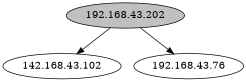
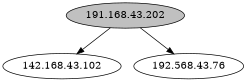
(125, 15) -> (125, 15)
(189, 66) -> (189, 66)
